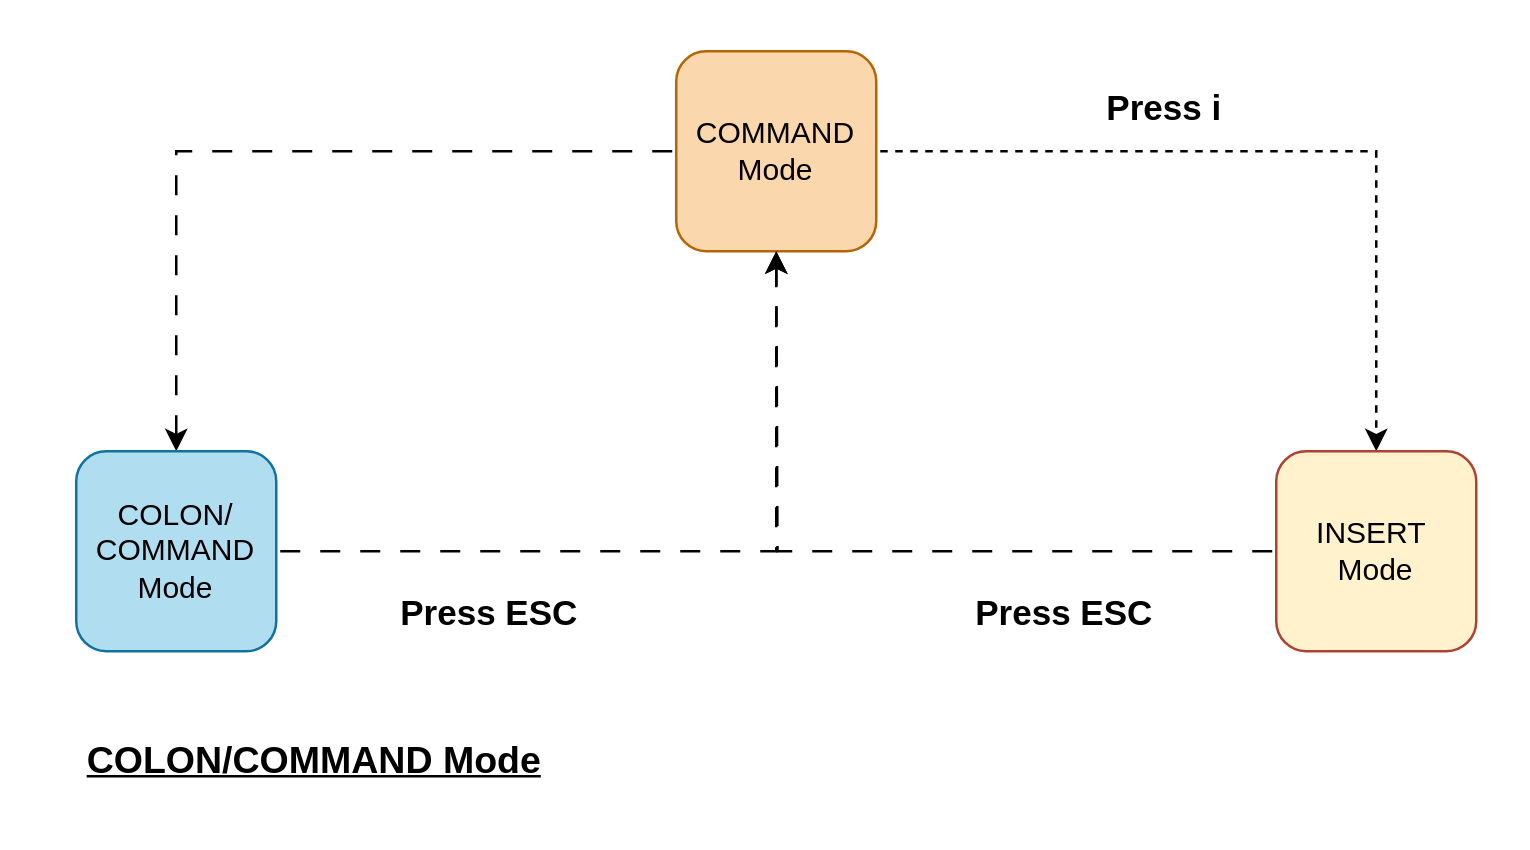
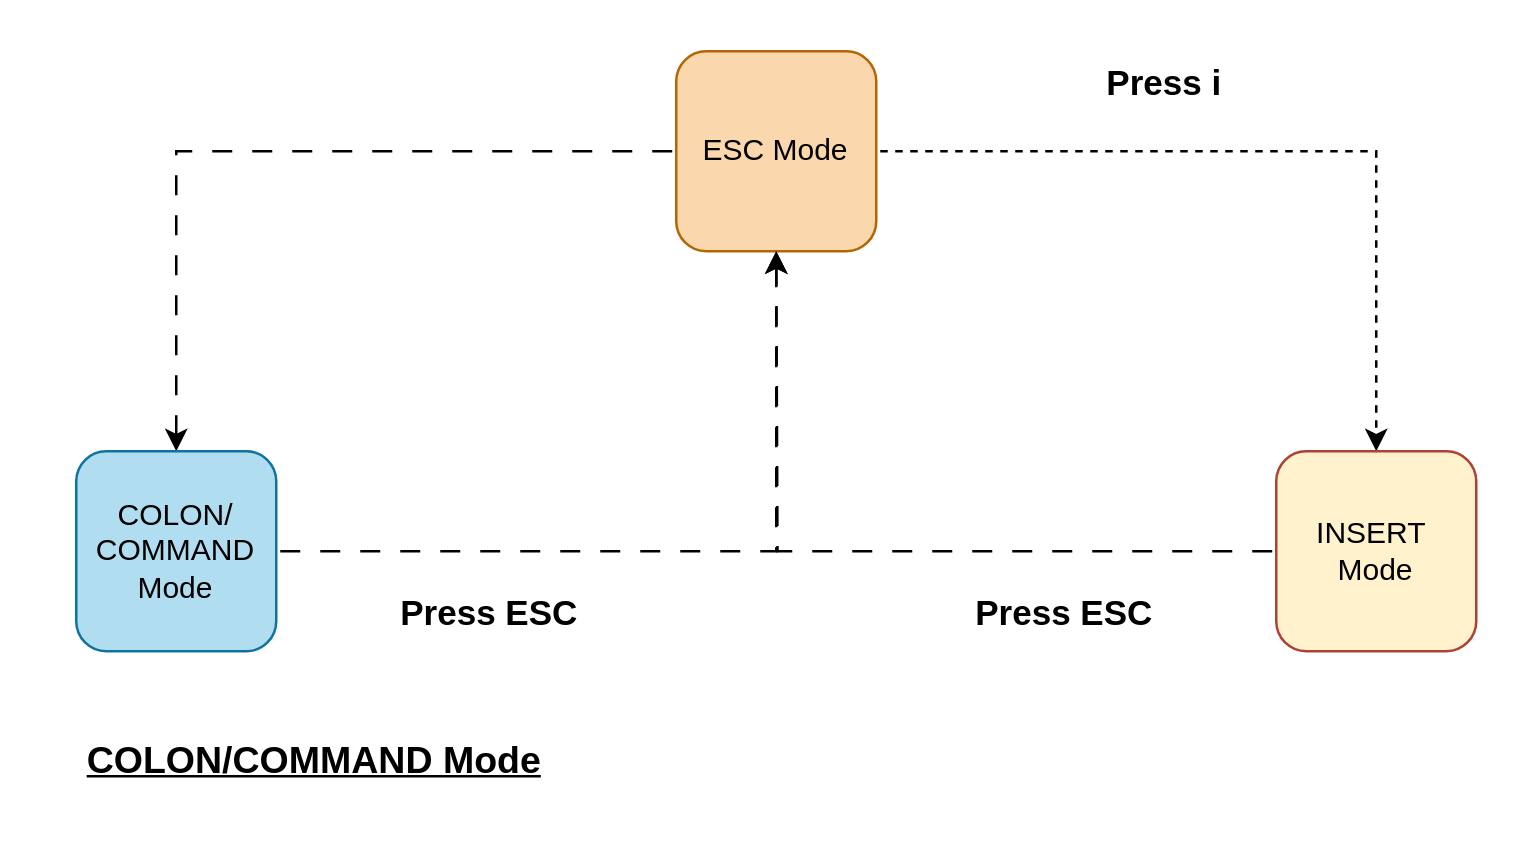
(1164, 109) -> (1164, 84)
(776, 151) -> (776, 151)
